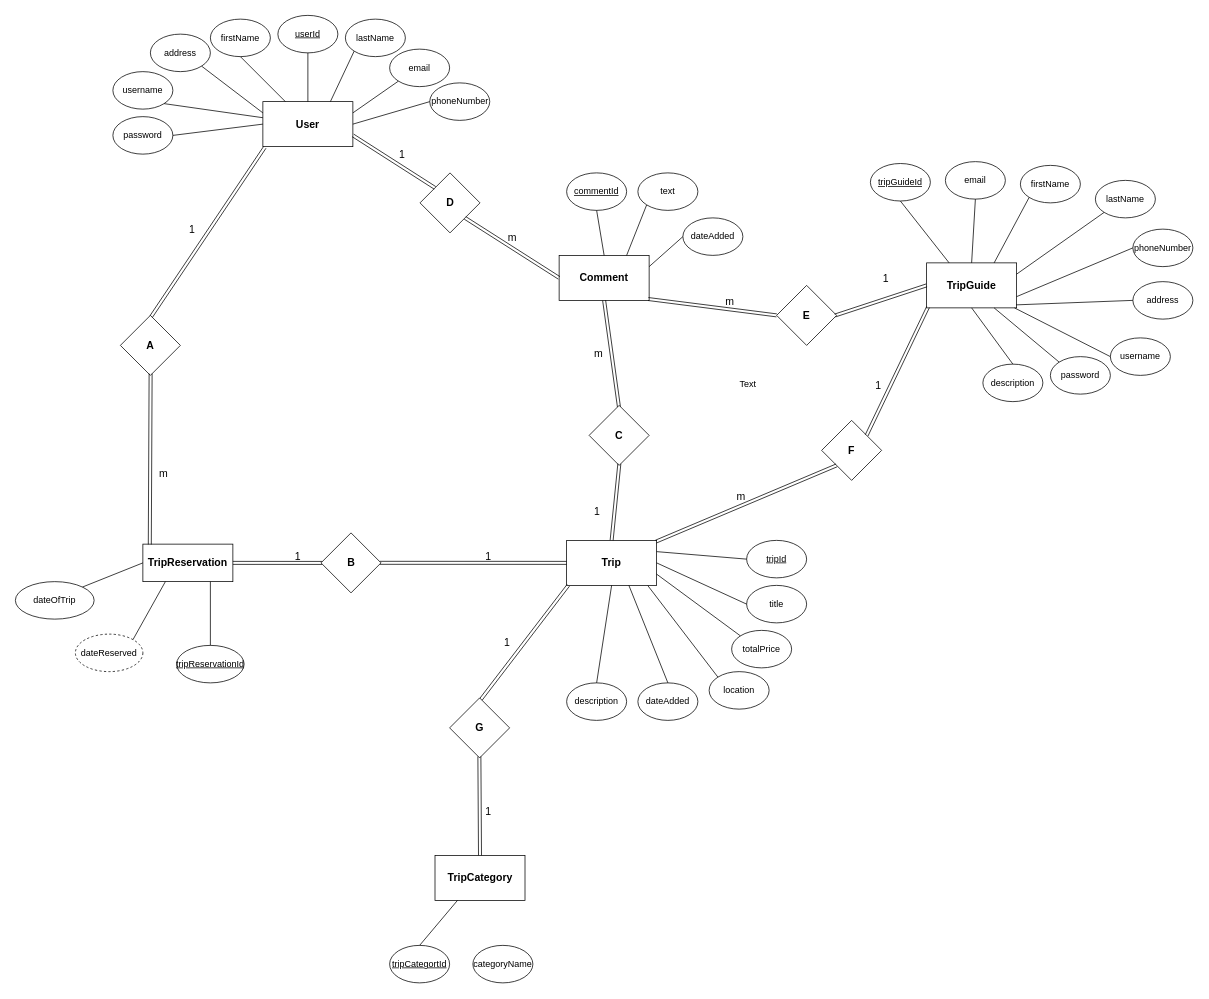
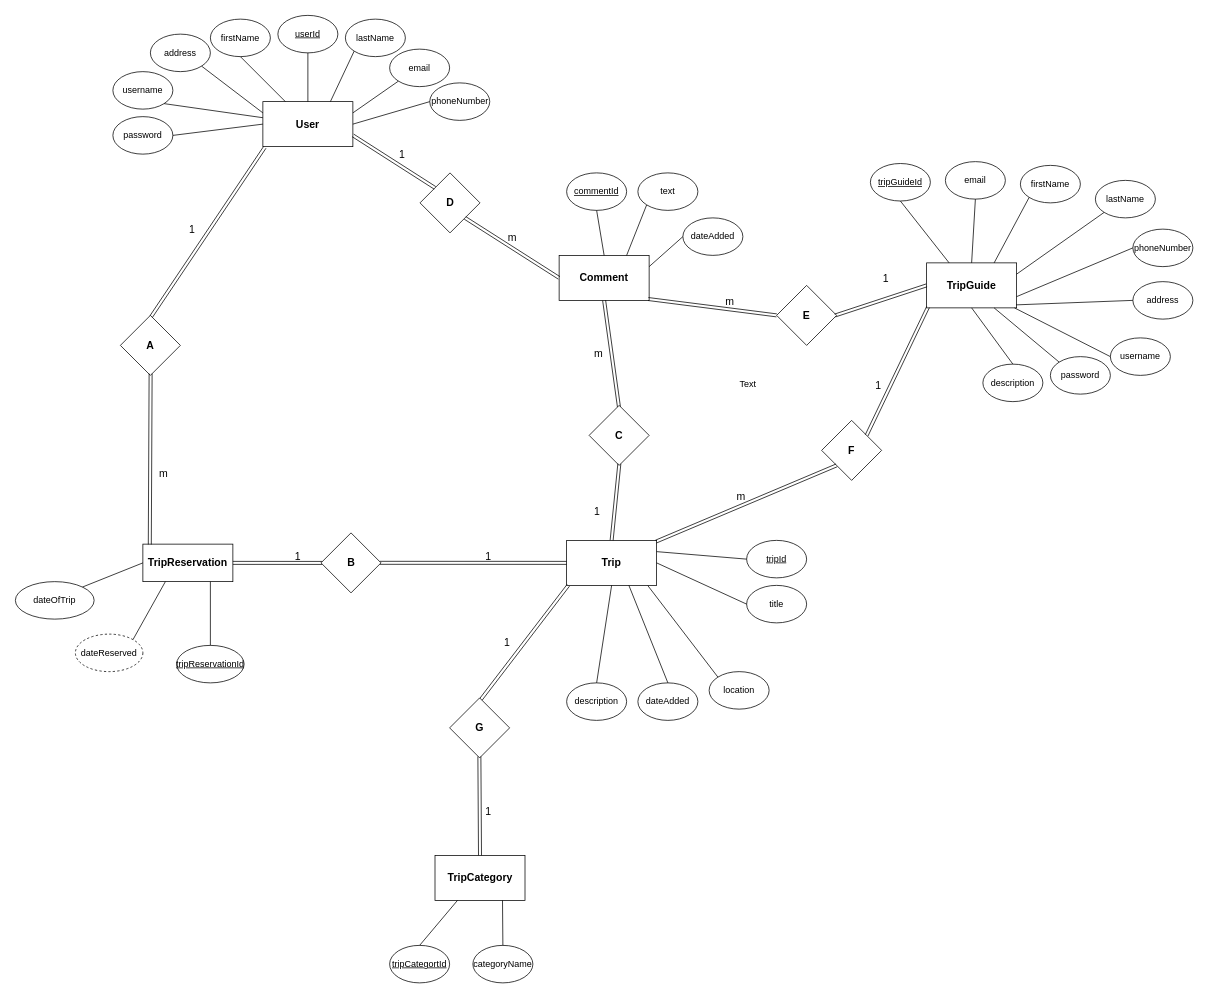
(699, 605) -> none
(762, 649) -> none
none -> (503, 922)
